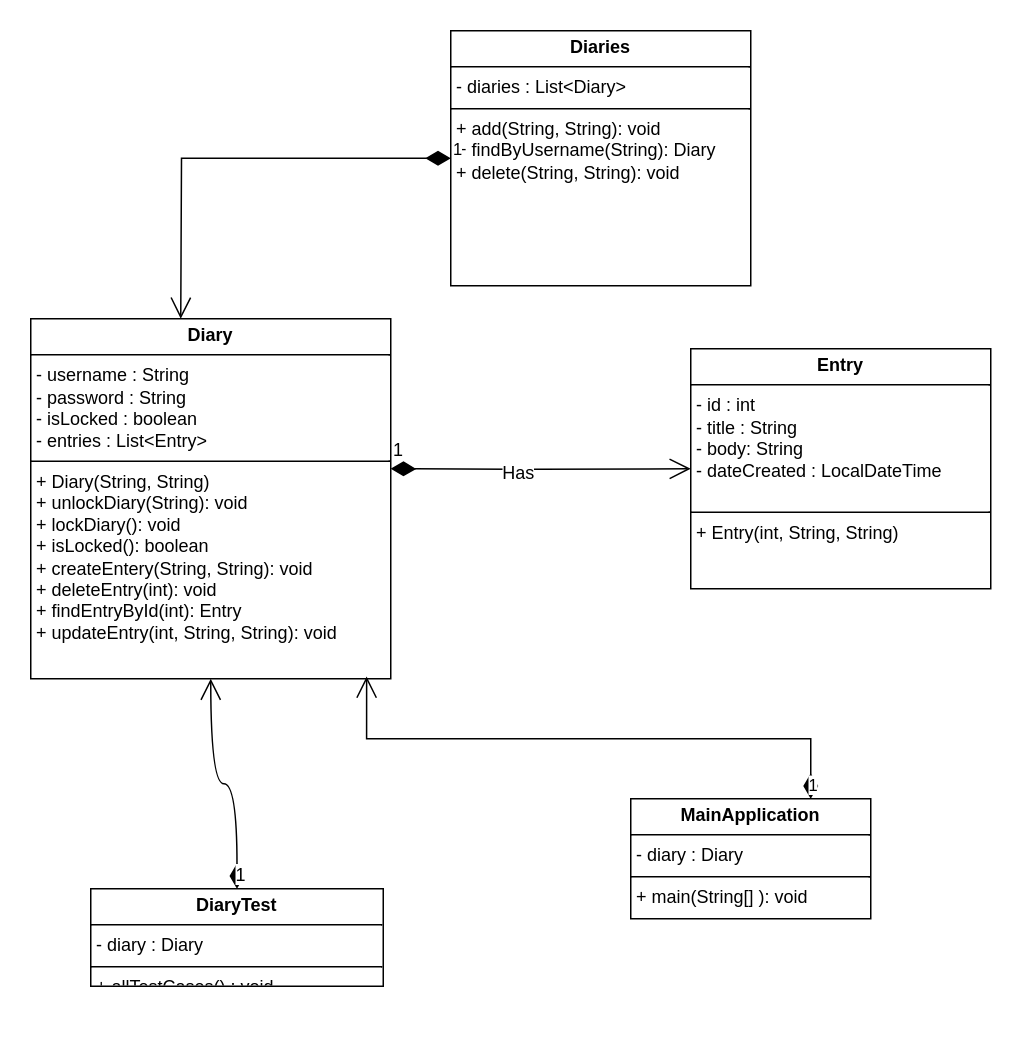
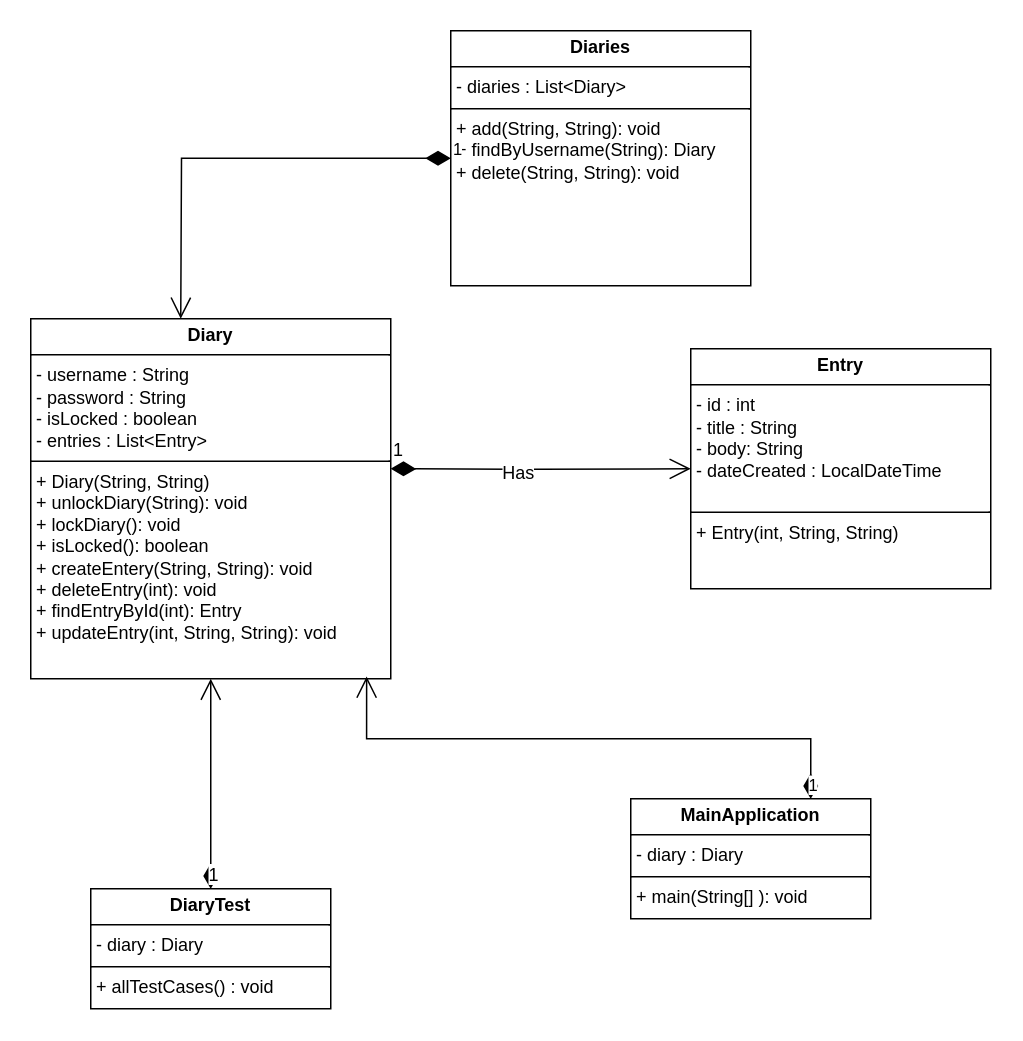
(237, 938) -> (211, 949)
